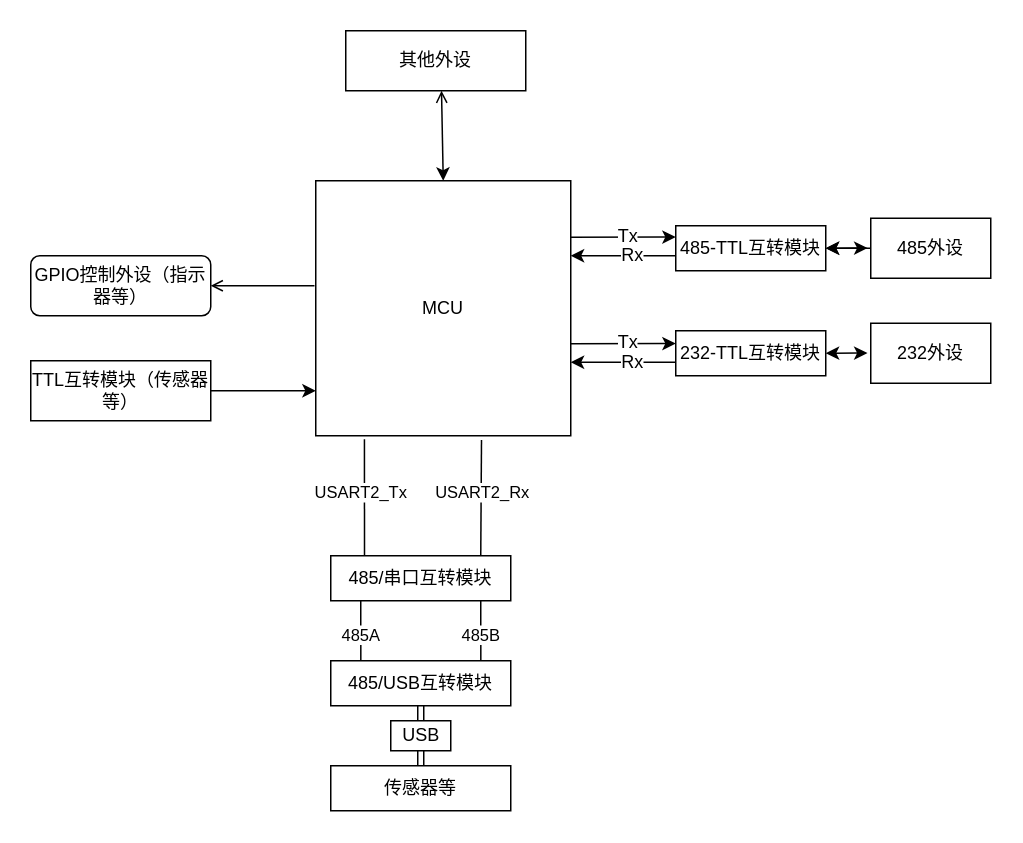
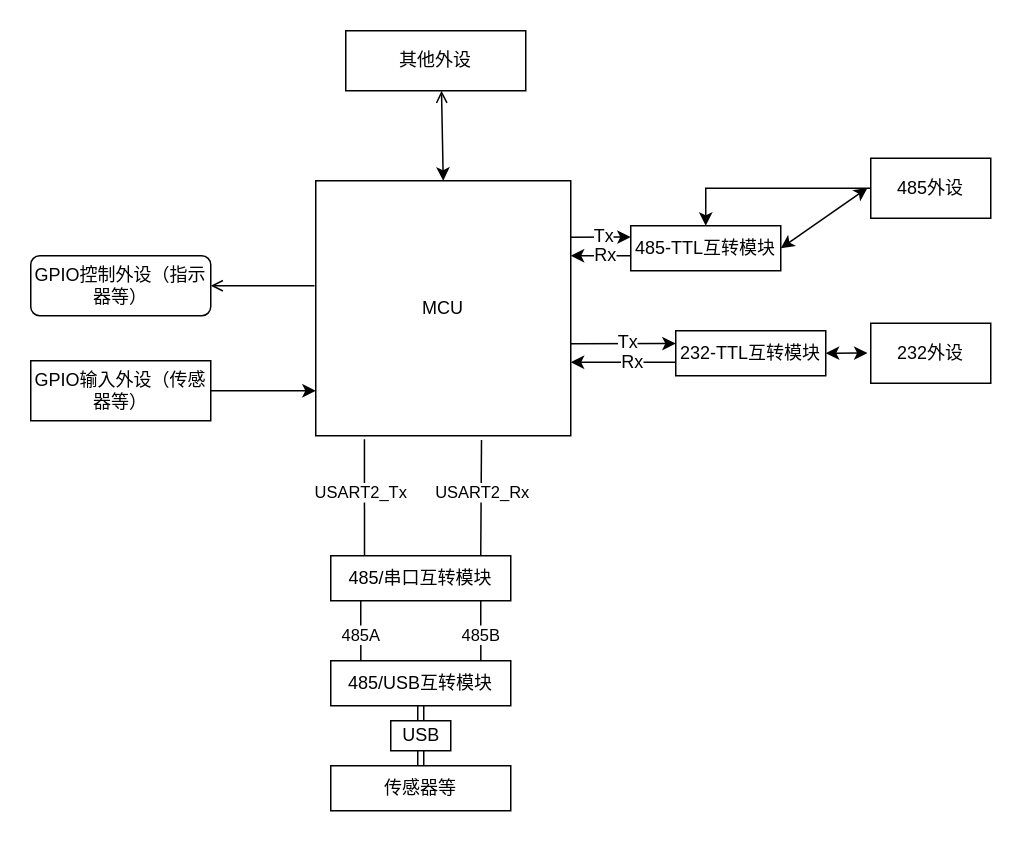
(751, 248) -> (706, 248)
(931, 248) -> (931, 188)
(121, 391) -> (121, 391)
